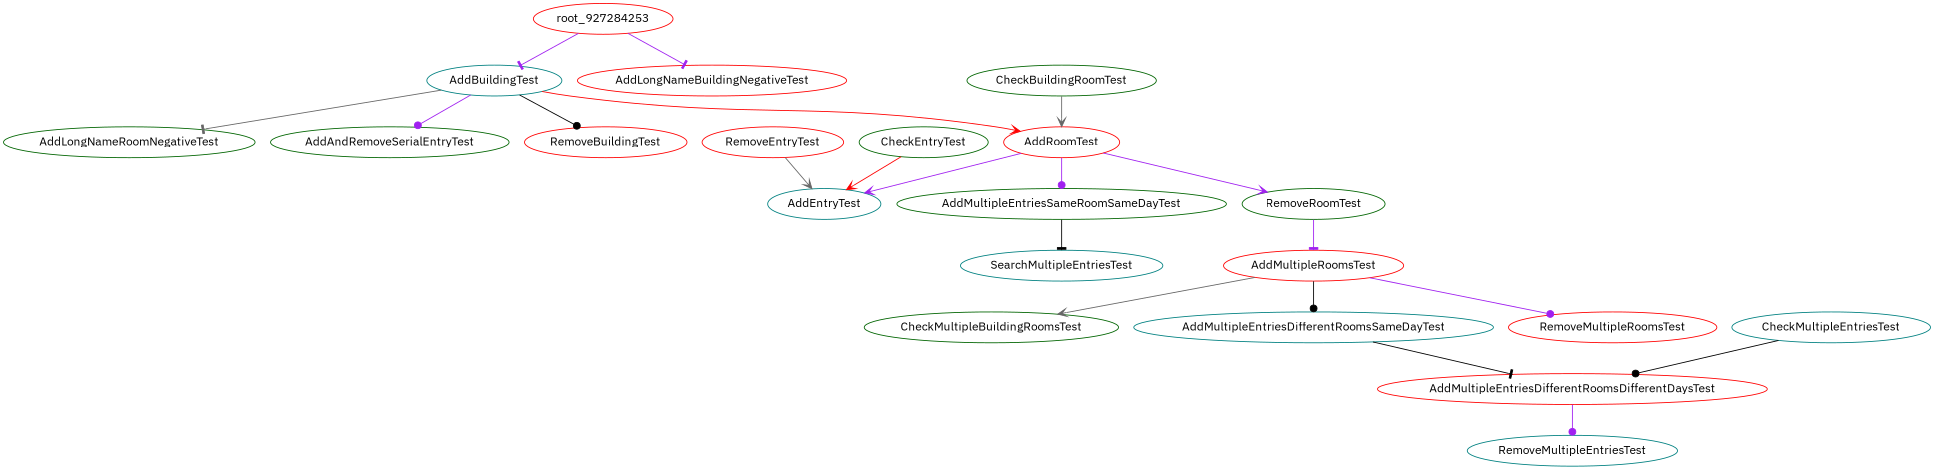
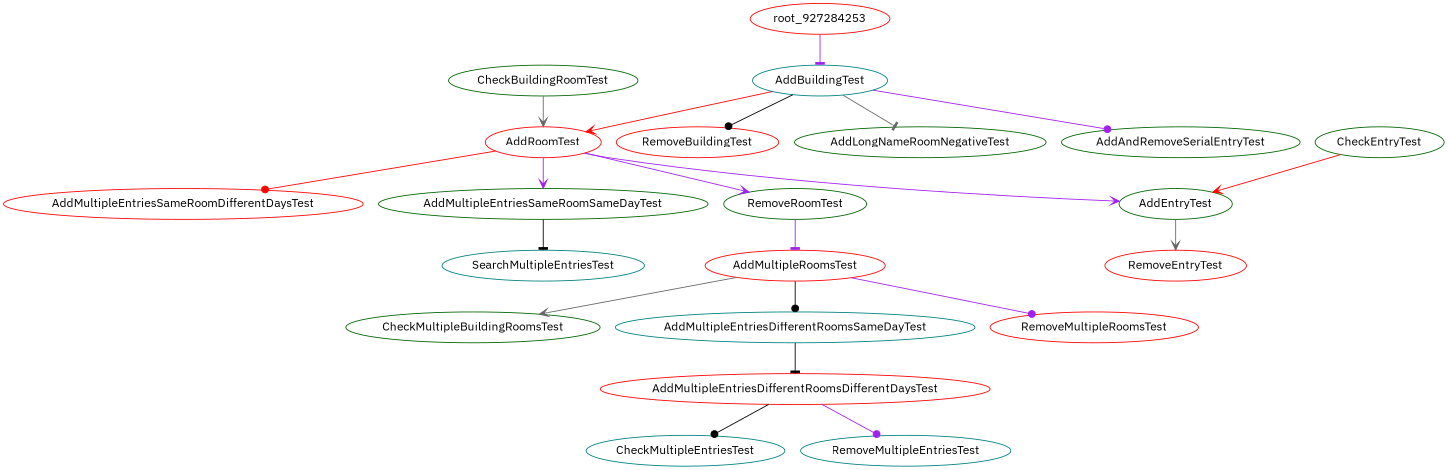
(712, 81) -> none
(796, 170) -> (1176, 231)
(1062, 170) -> (543, 169)
none -> (183, 204)
(824, 204) -> (1176, 204)
(1709, 357) -> (743, 418)
